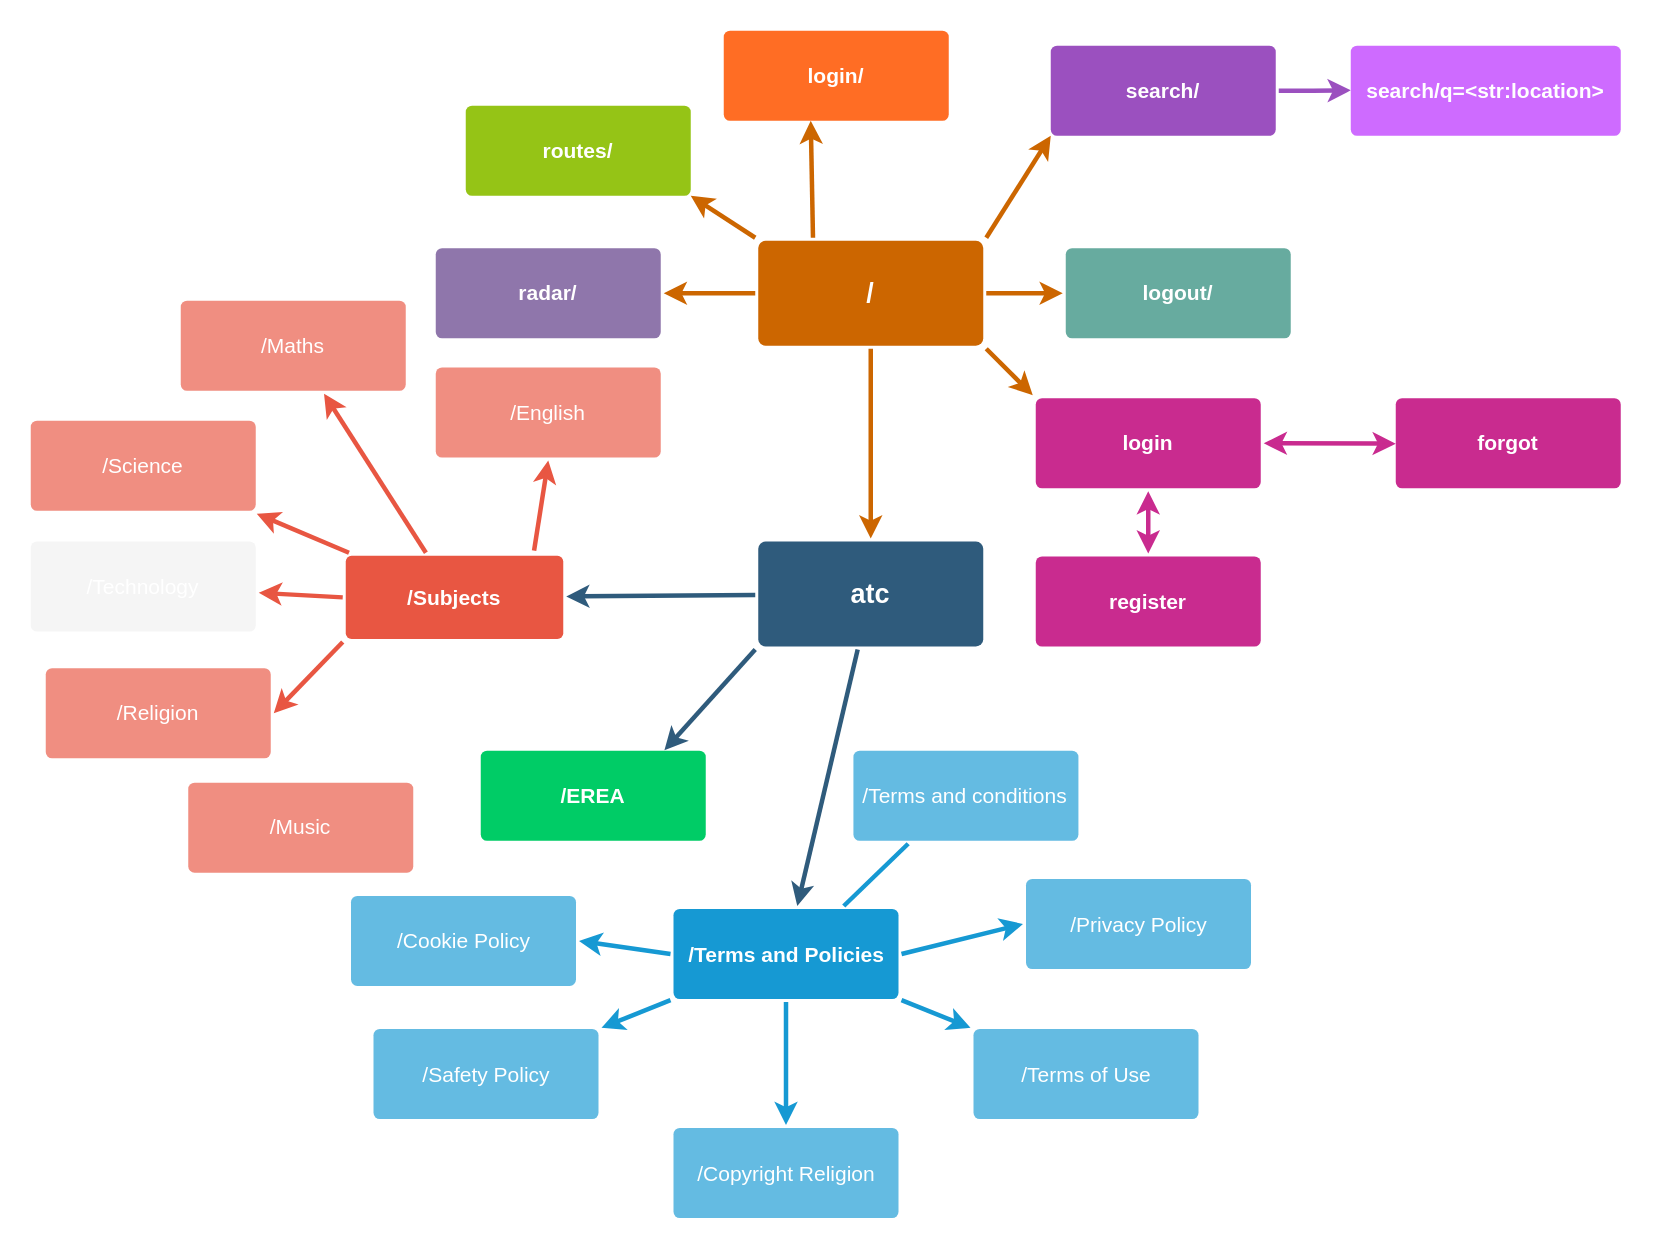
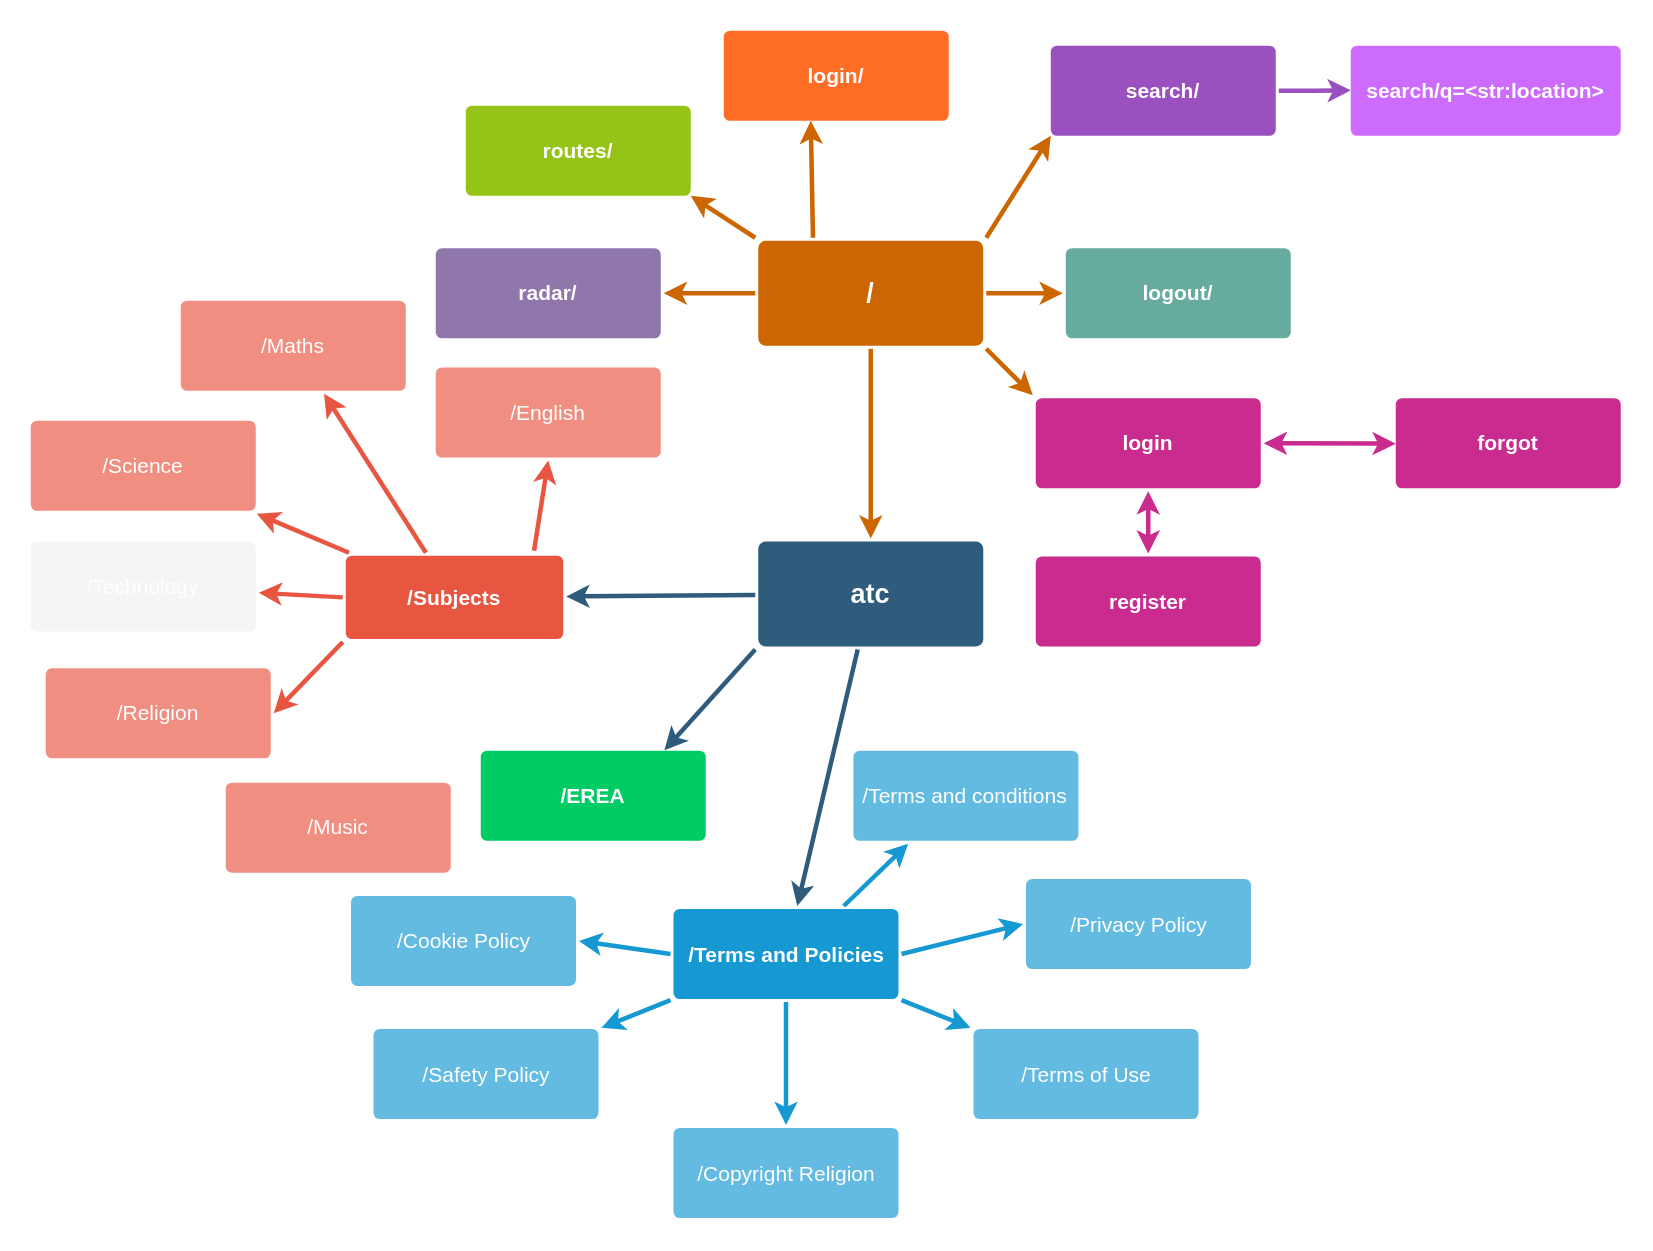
(301, 828) -> (338, 828)
(901, 851) -> (895, 856)
